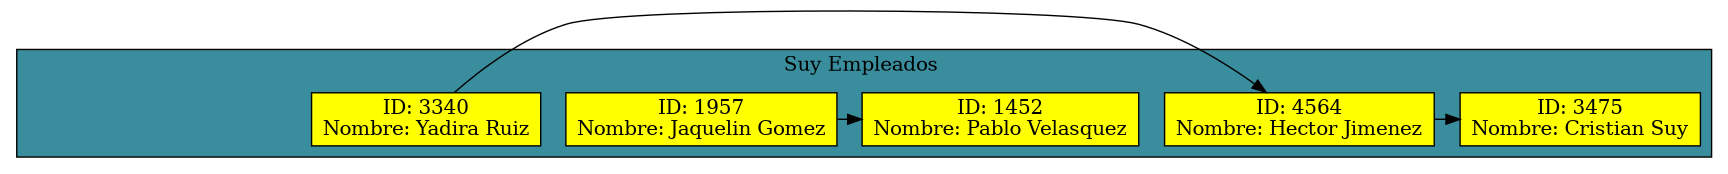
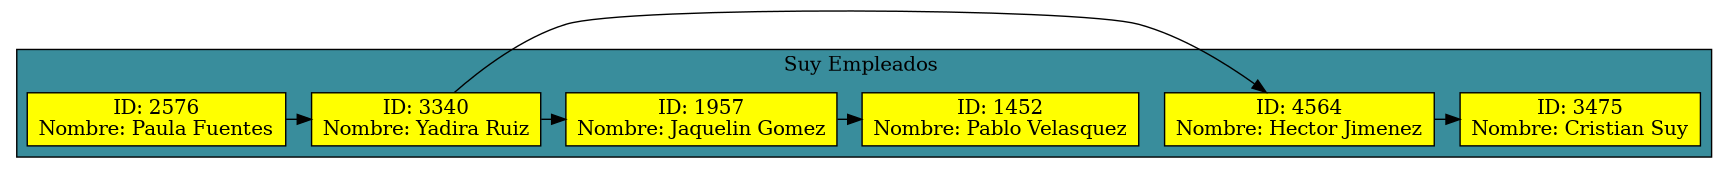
none -> (156, 119)
none -> (546, 119)
